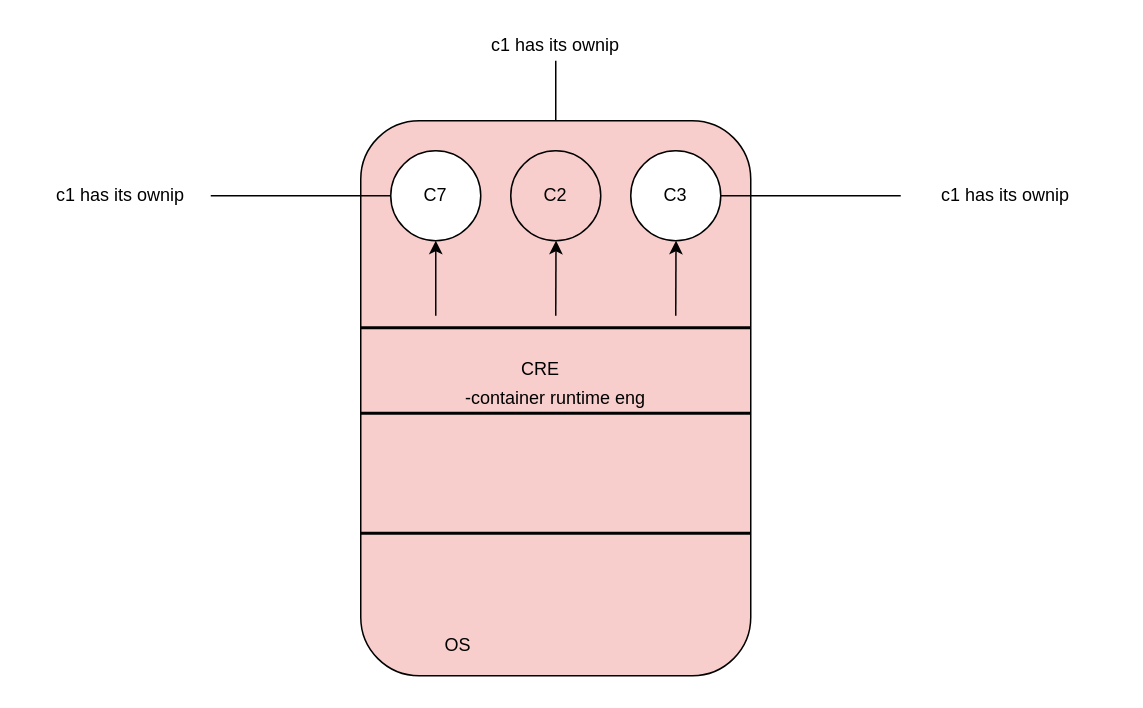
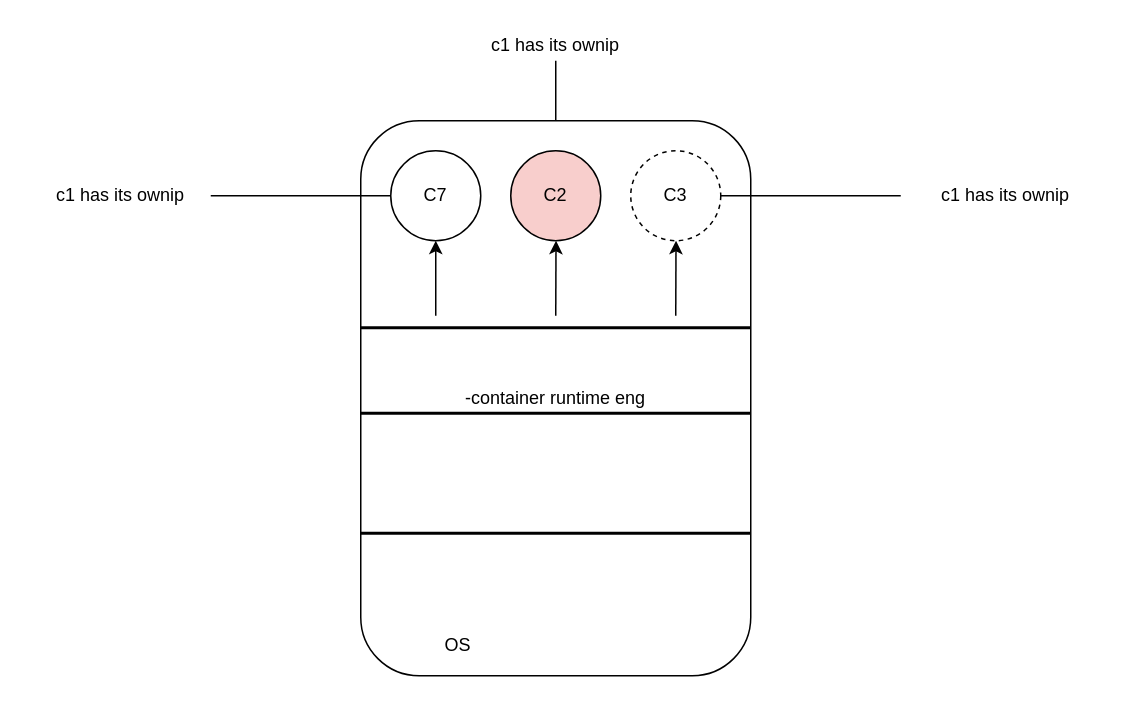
(676, 196) -> (676, 196)
(541, 370) -> none
(556, 398) -> (556, 398)
